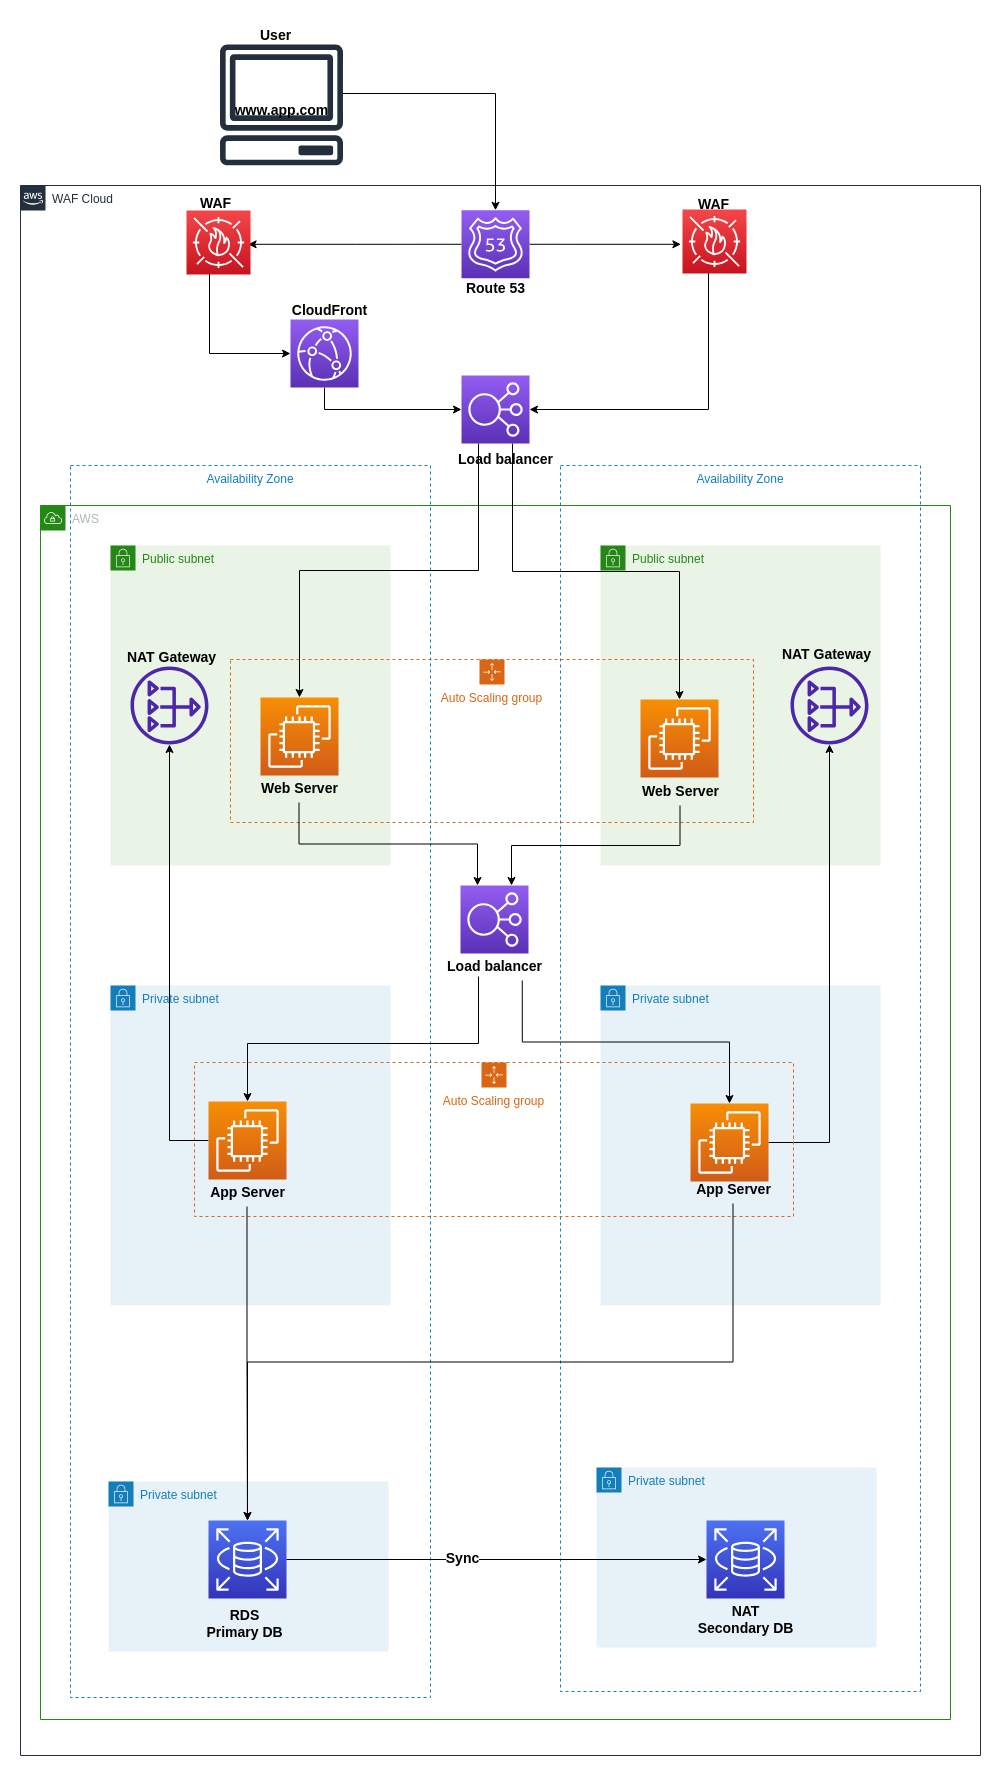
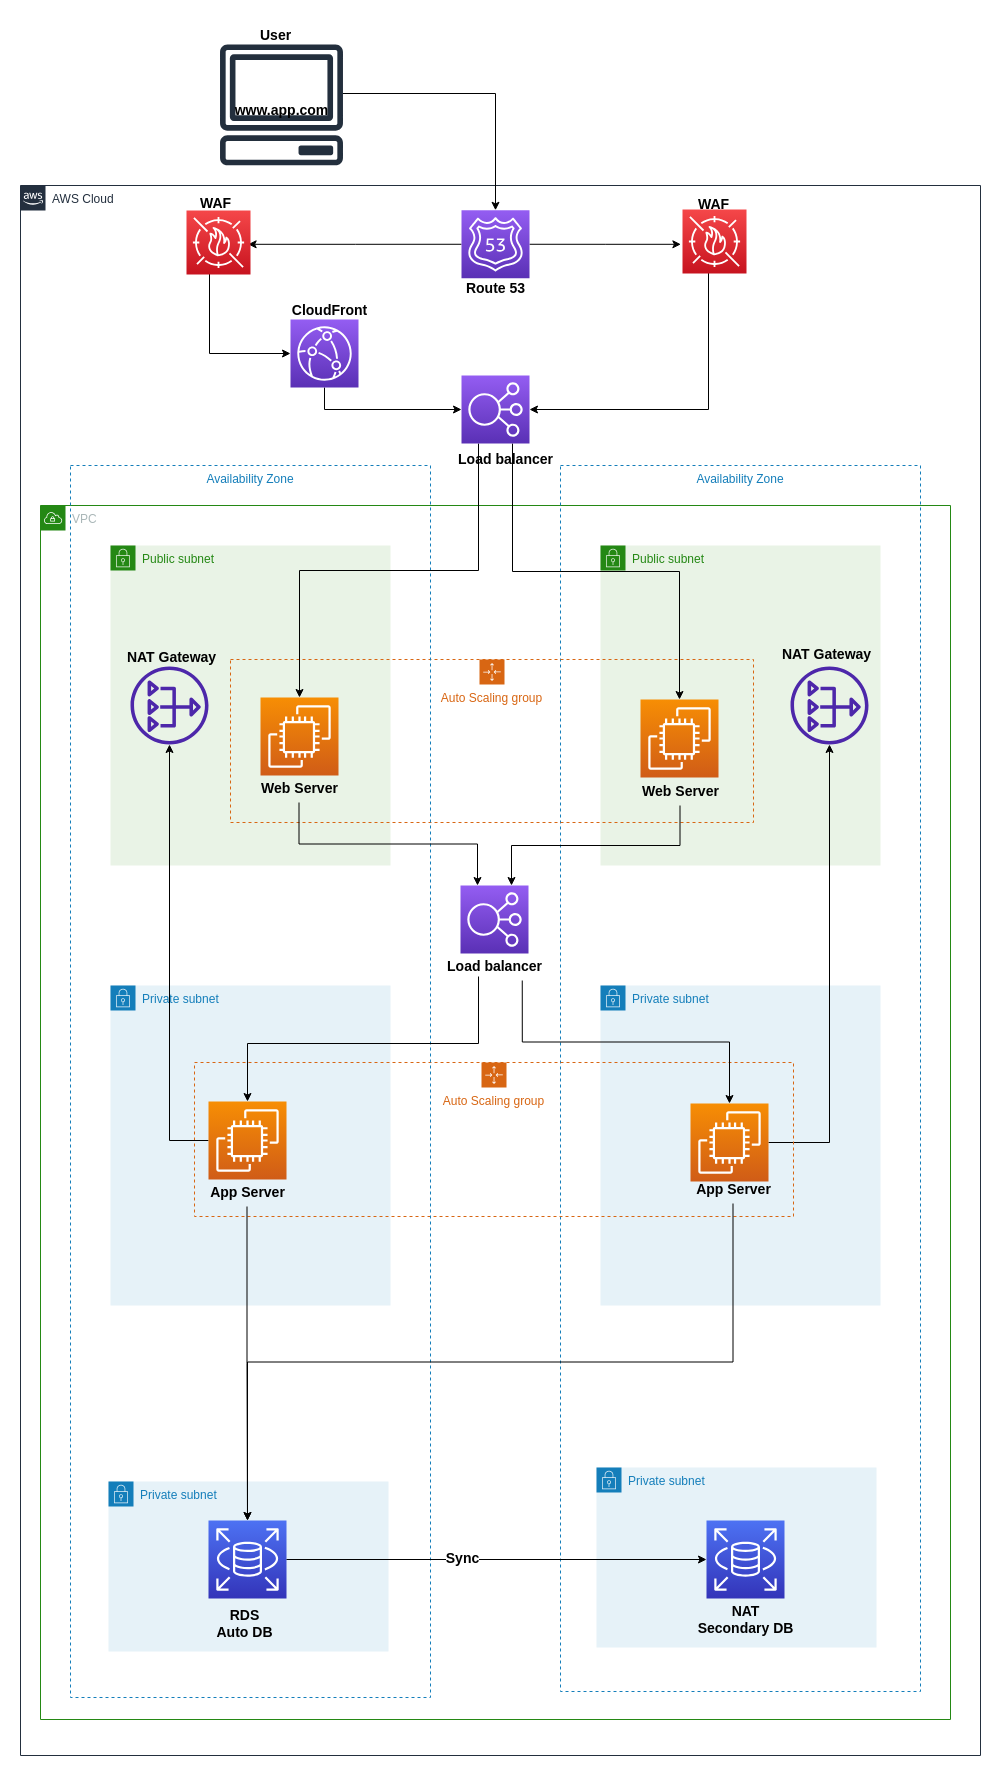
(80, 200) -> (80, 200)
(83, 520) -> (83, 520)
(245, 1624) -> (245, 1624)
